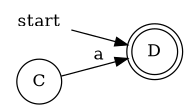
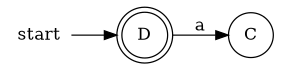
(88, 69) -> (194, 35)
